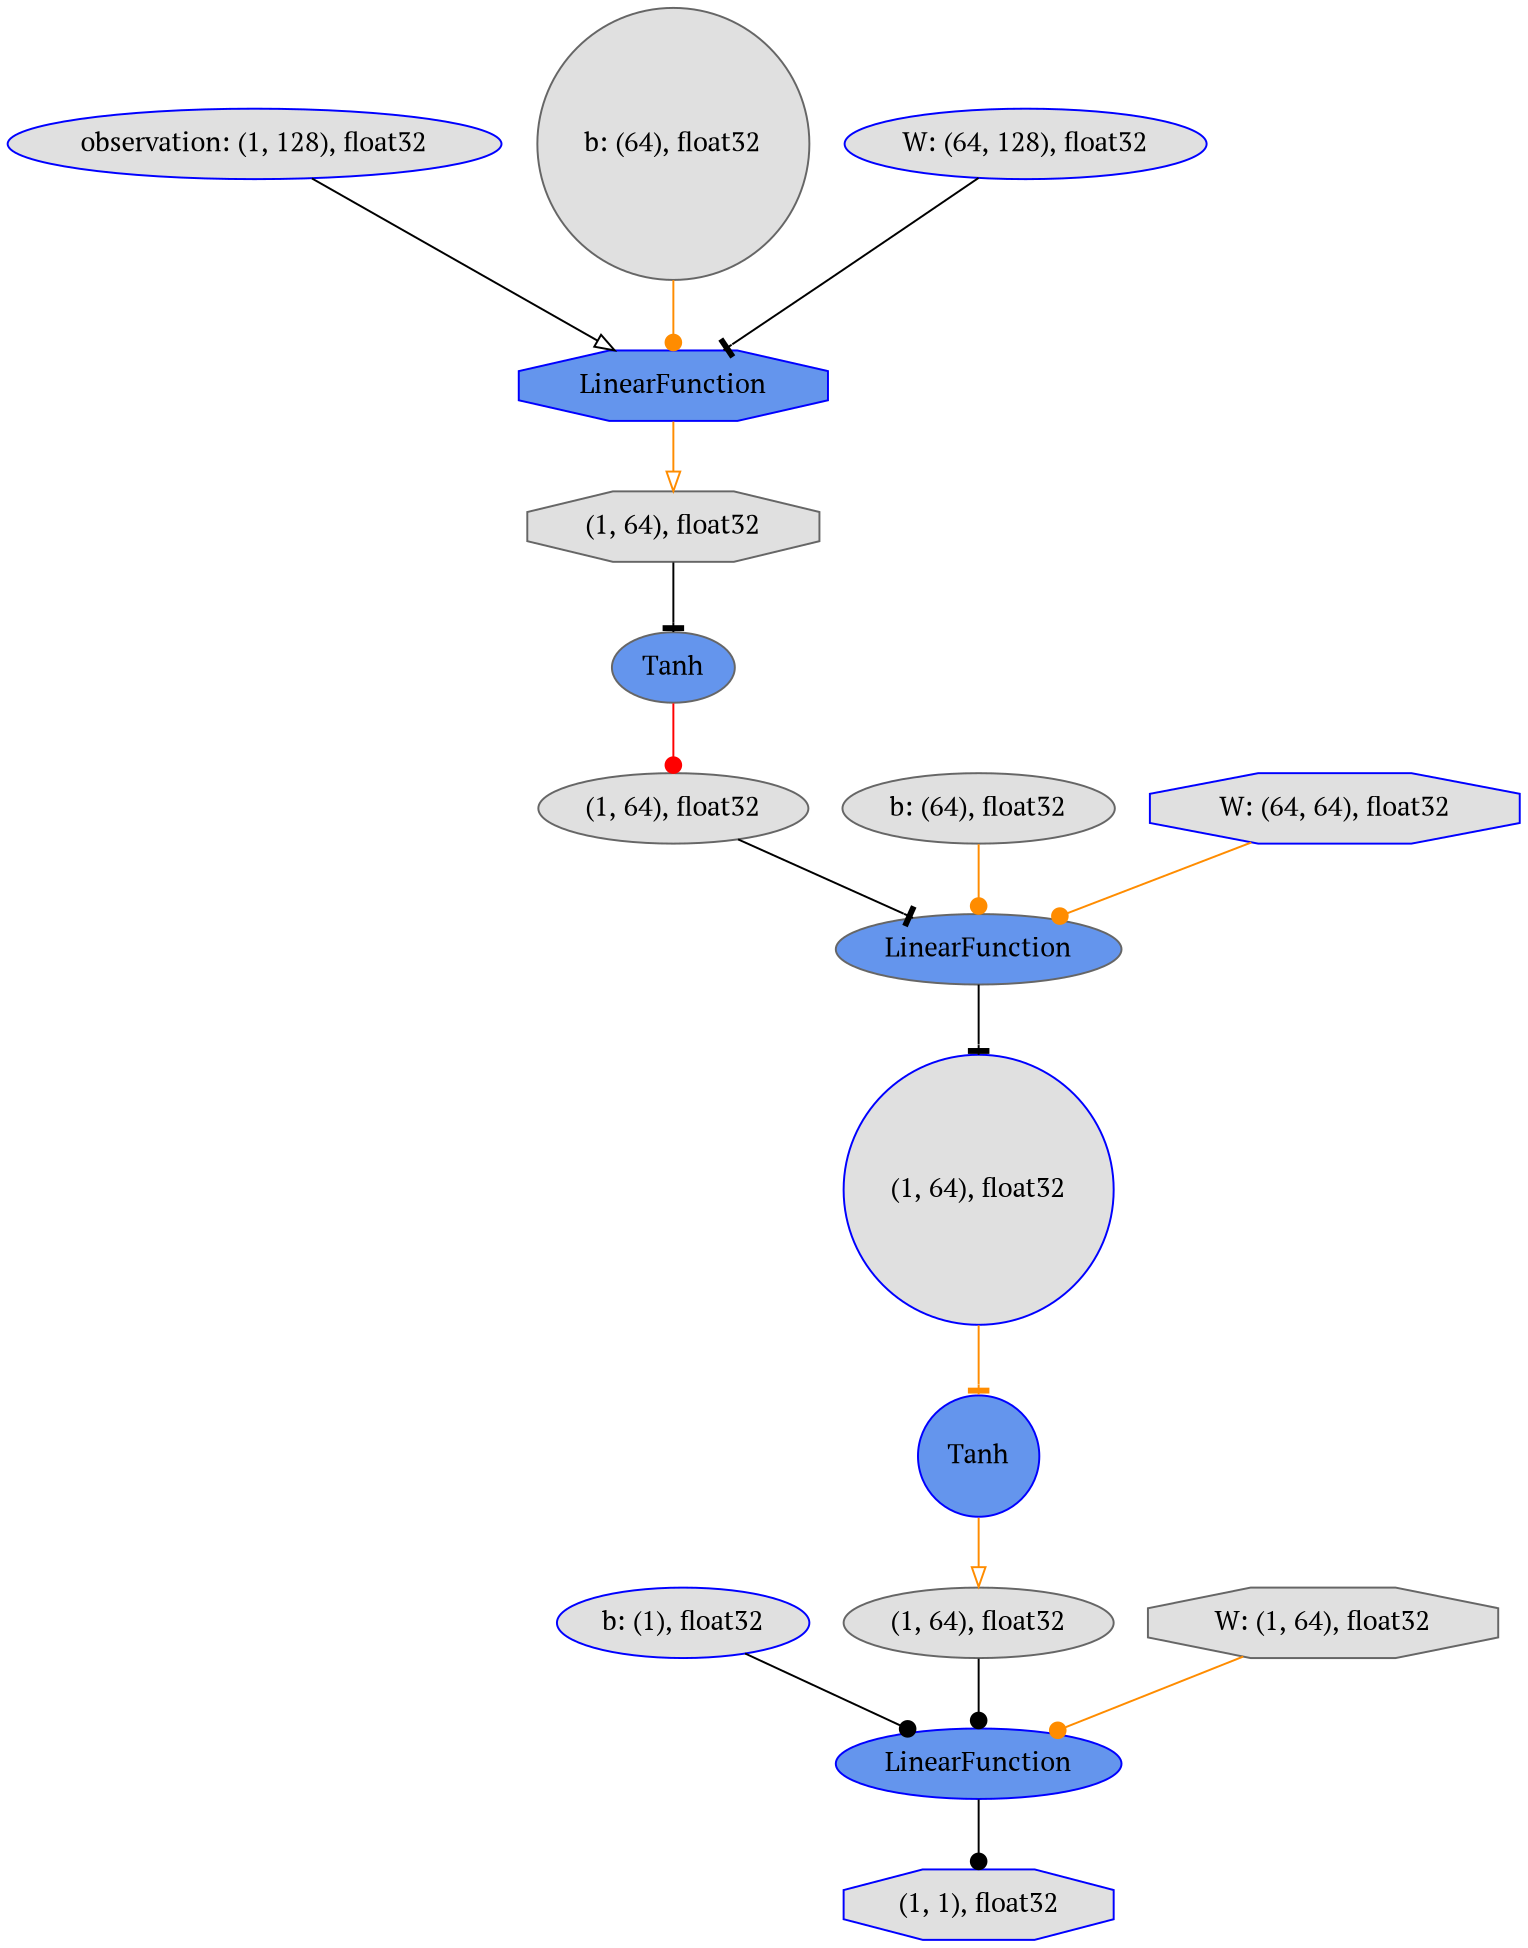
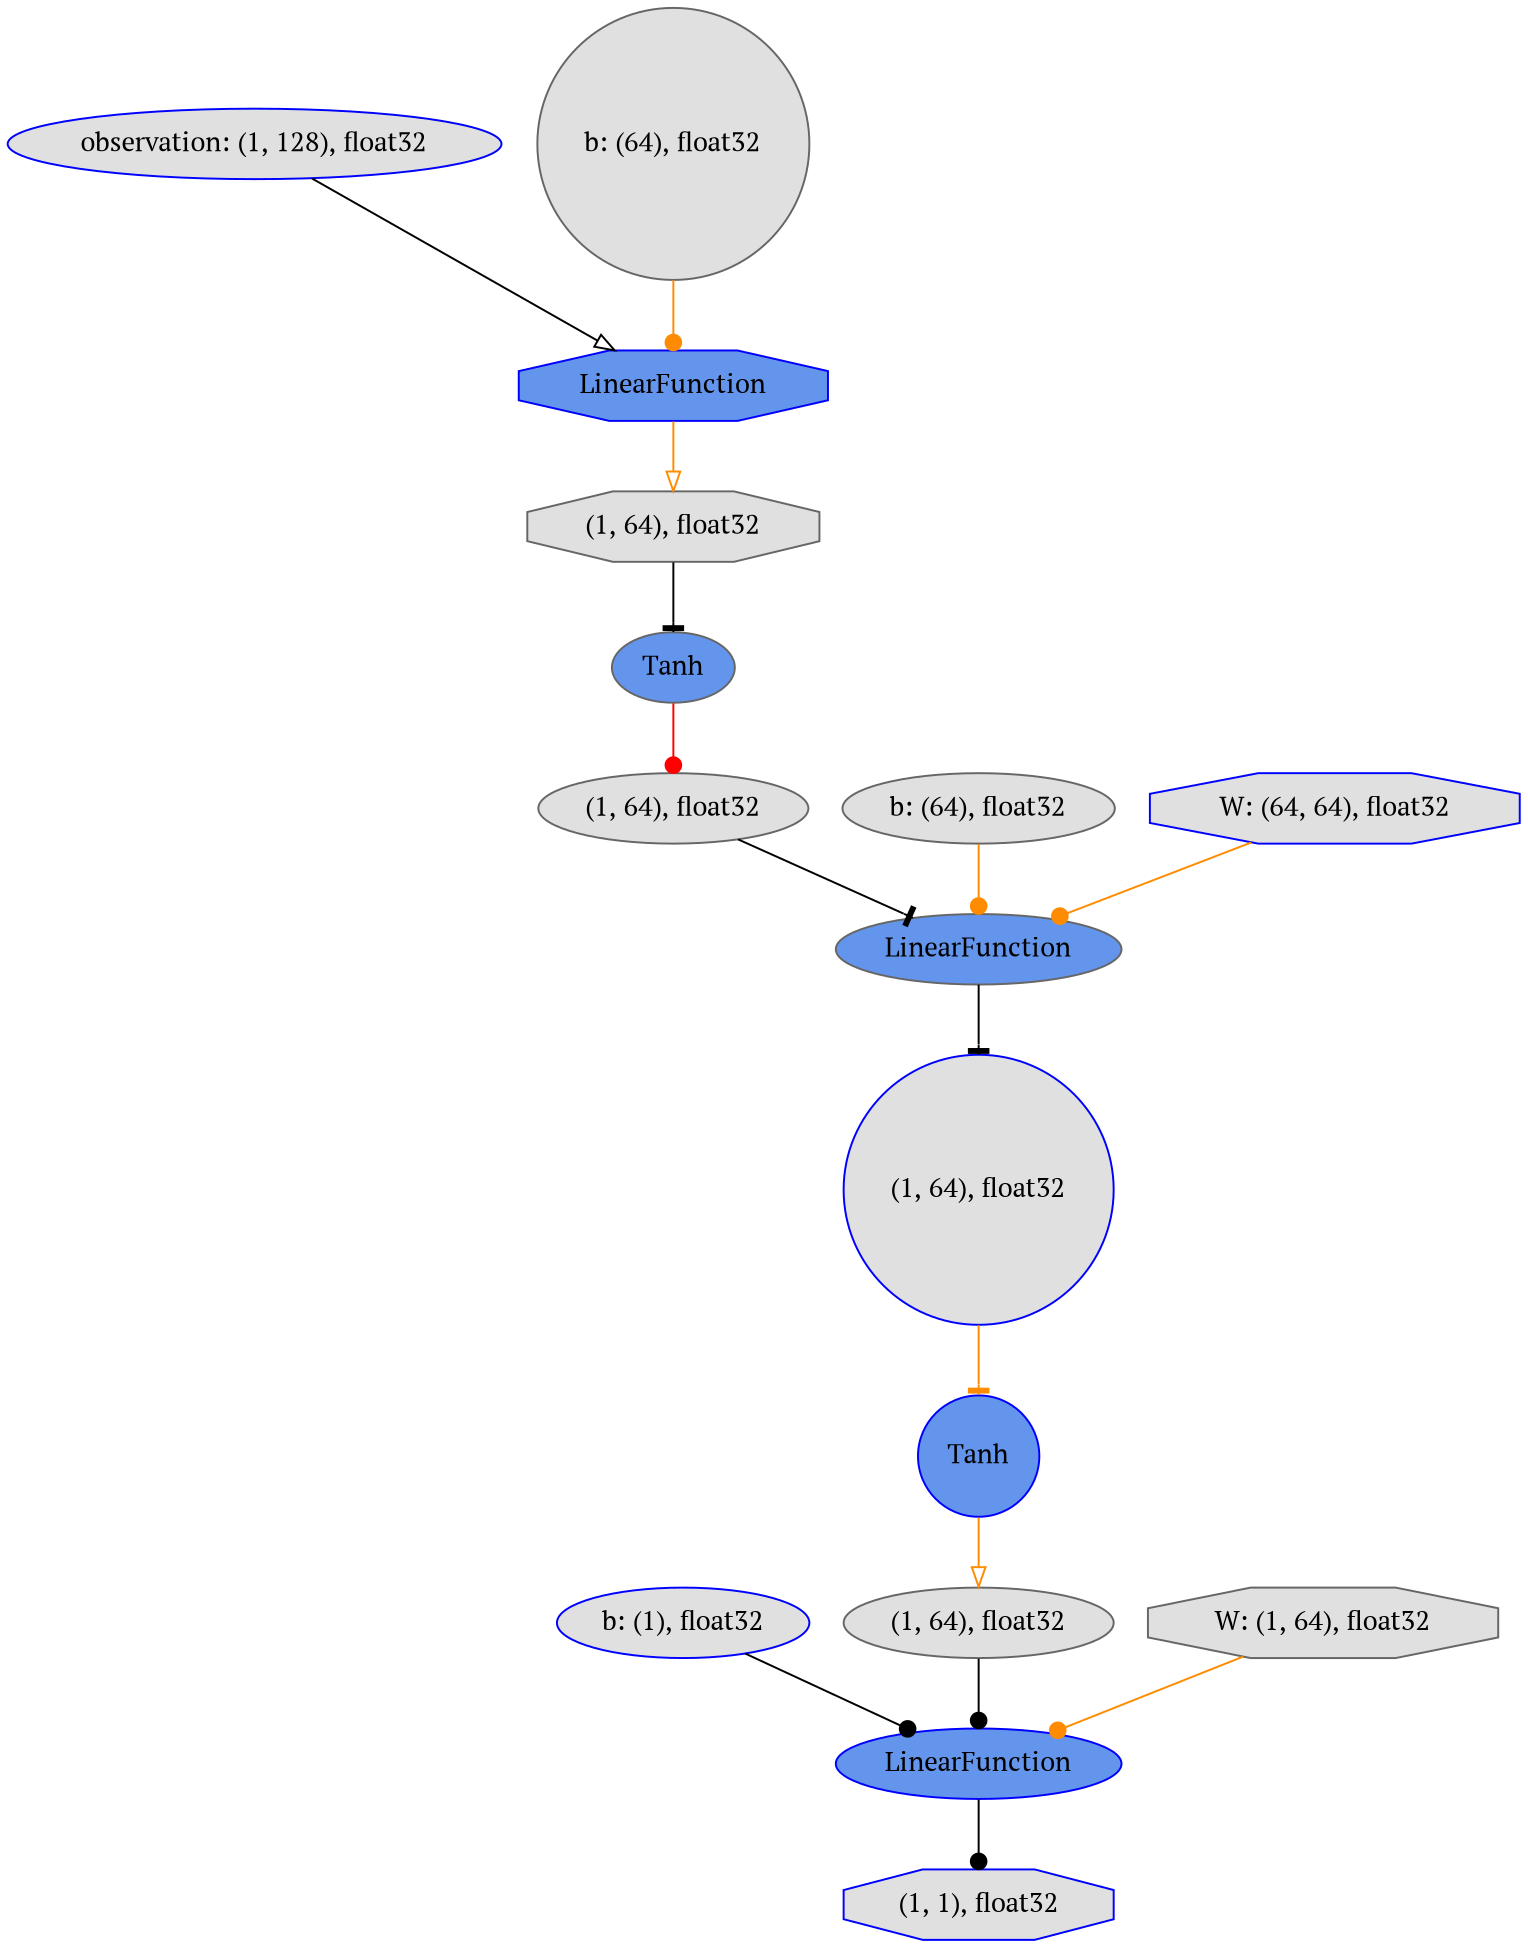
(1026, 144) -> none
